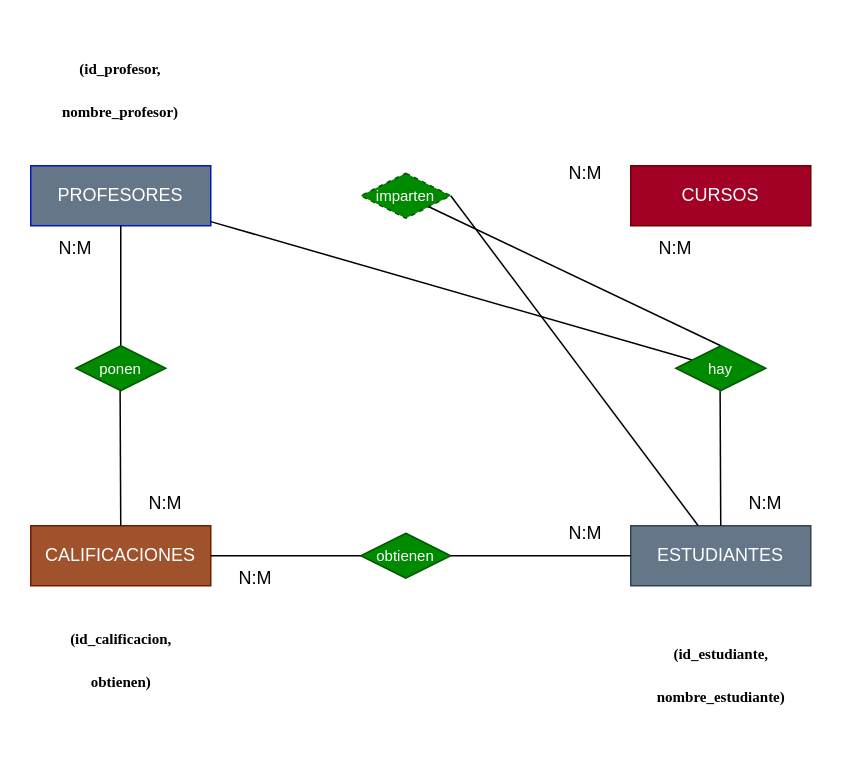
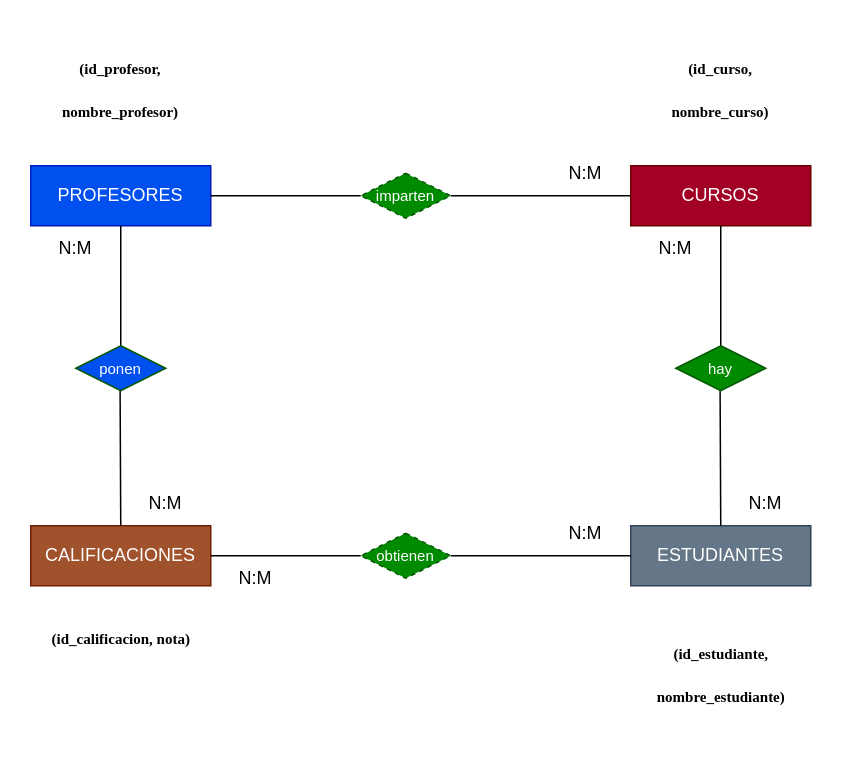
none -> (721, 91)
(121, 196) -> (121, 196)
(374, 269) -> (286, 196)
(601, 289) -> (721, 286)
(121, 368) -> (121, 368)
(588, 378) -> (541, 196)
(406, 556) -> (406, 556)
(122, 633) -> (122, 633)
